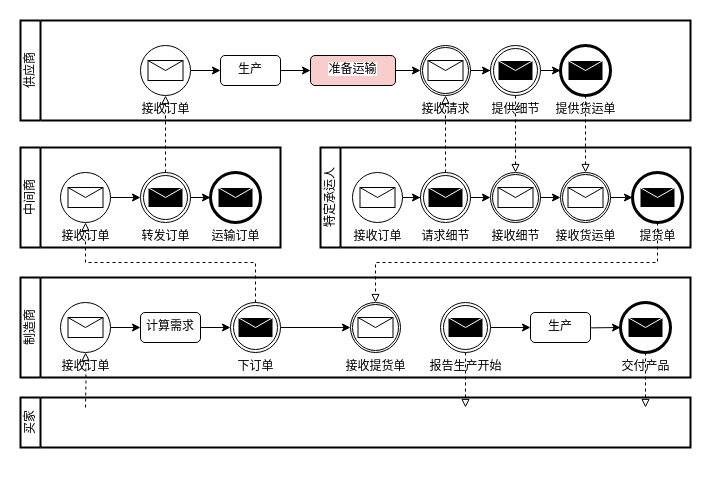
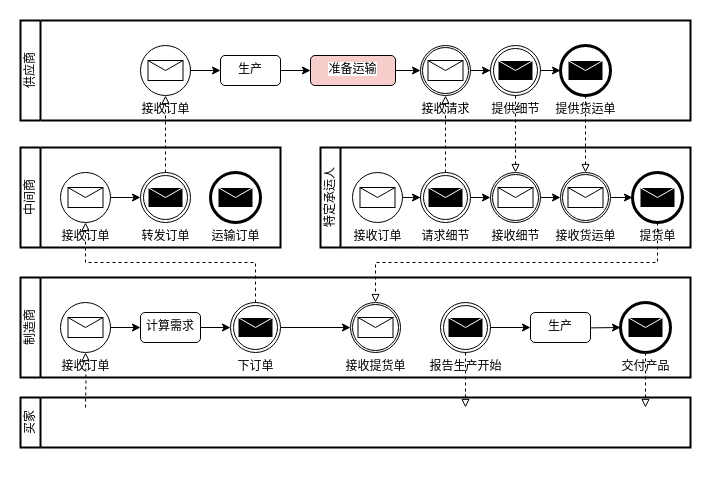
(205, 198) -> none
